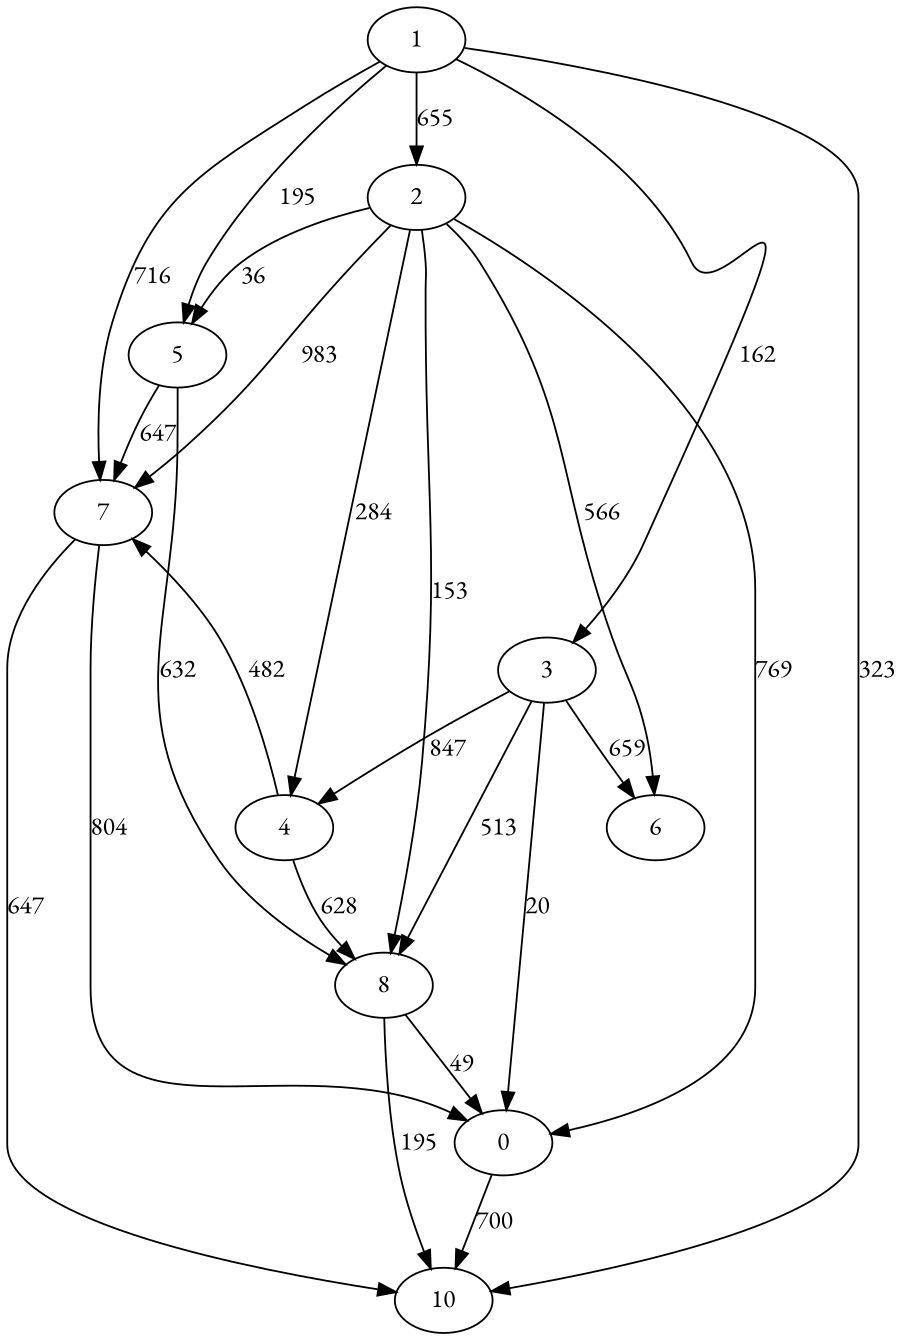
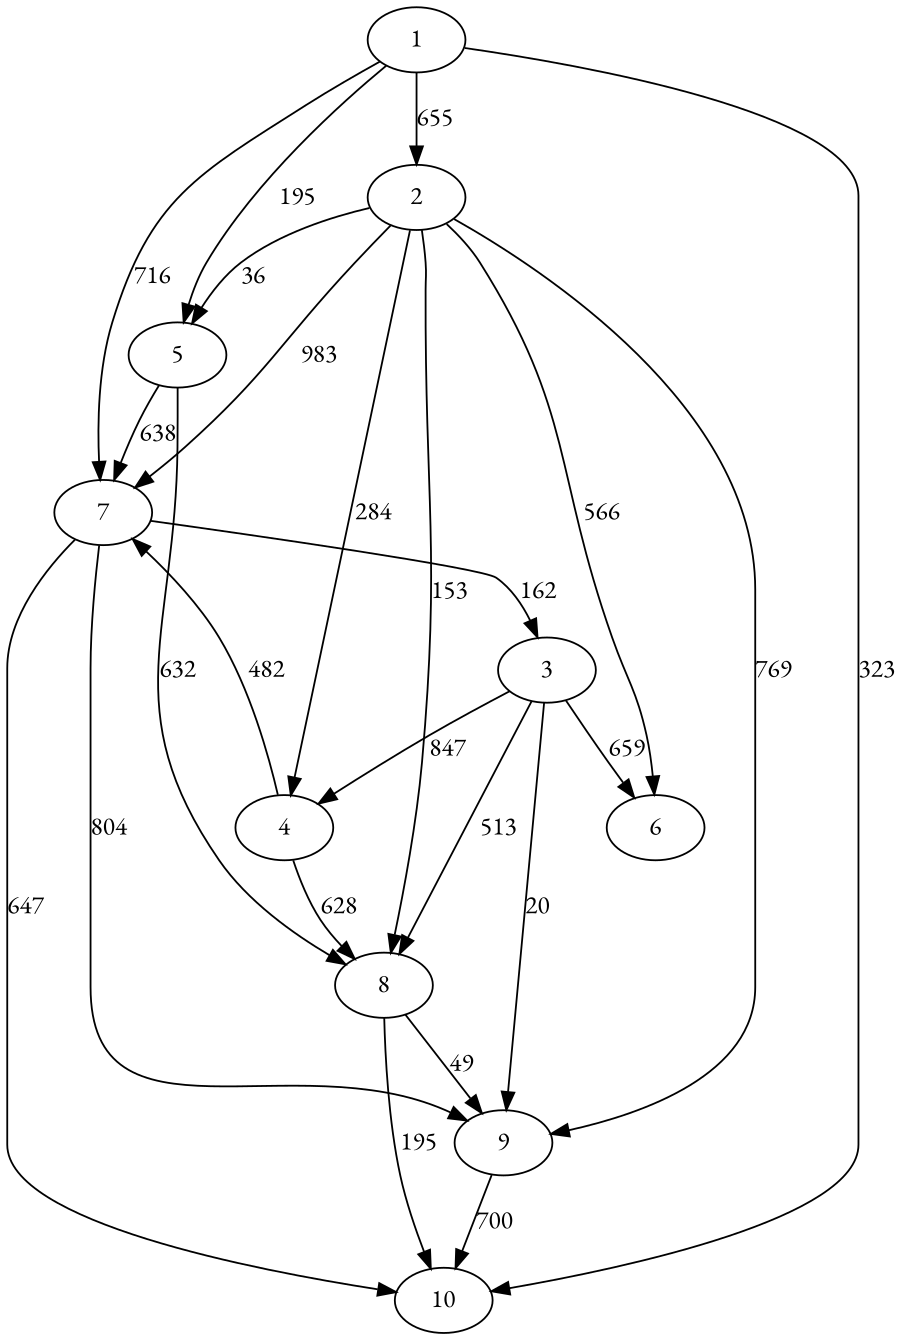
(764, 258) -> (361, 552)
(158, 434) -> (158, 434)
(503, 1143) -> (503, 1143)
